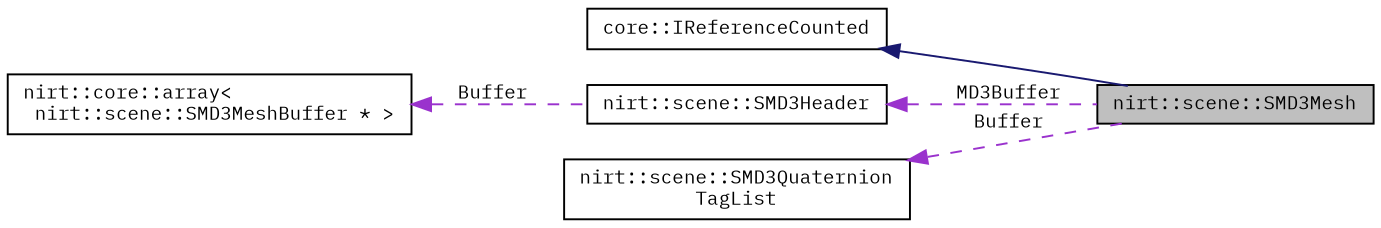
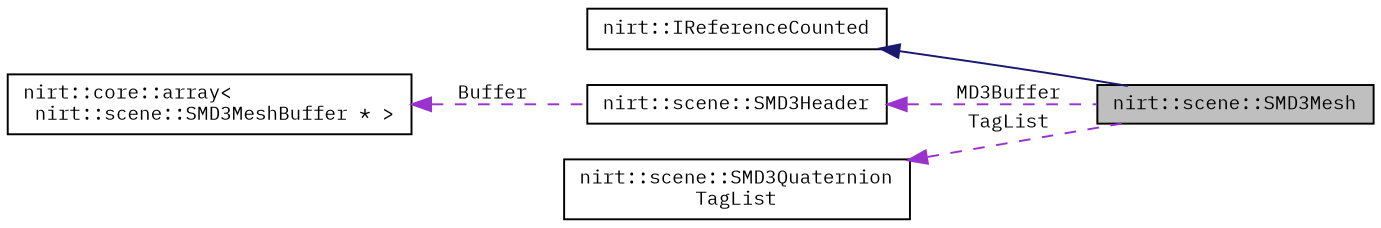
(737, 29) -> (737, 29)
(1004, 123) -> (1004, 123)
